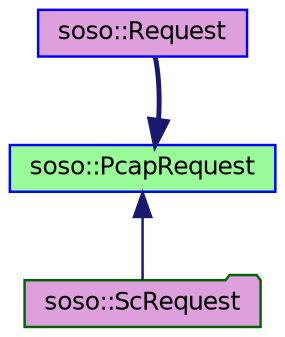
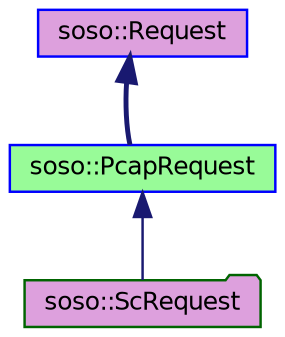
(159, 89) -> (126, 114)
